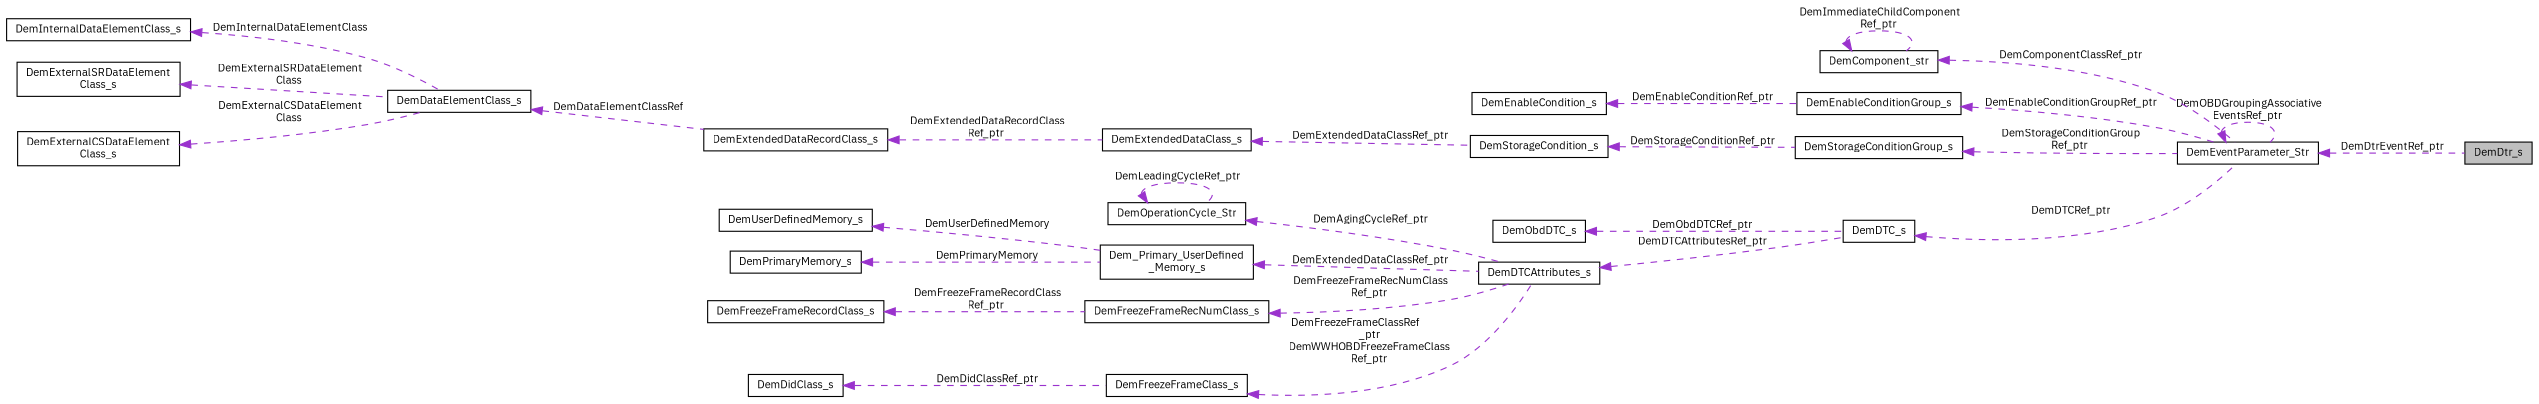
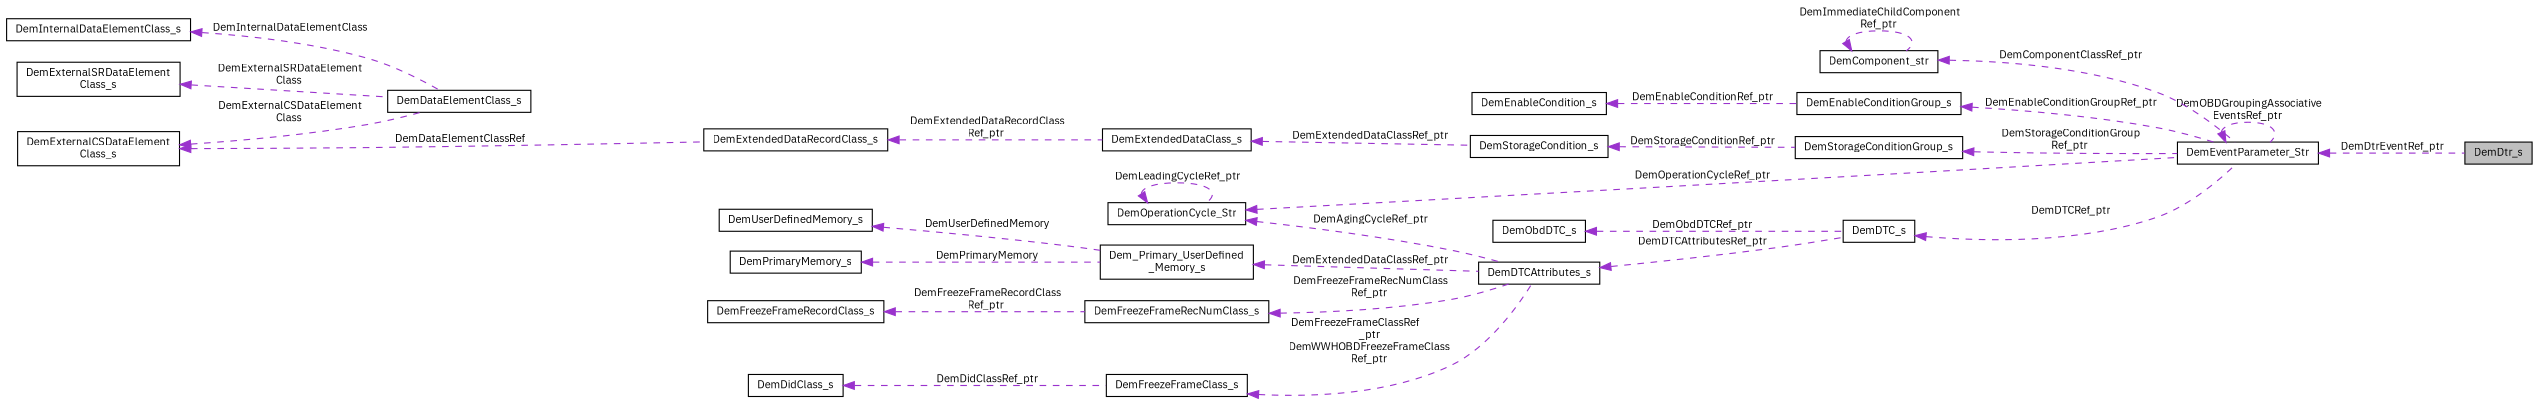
(623, 120) -> (447, 147)
none -> (1717, 184)
